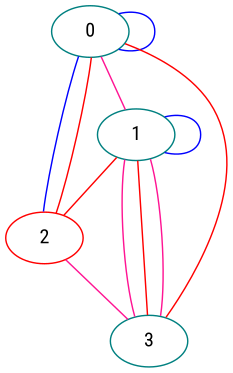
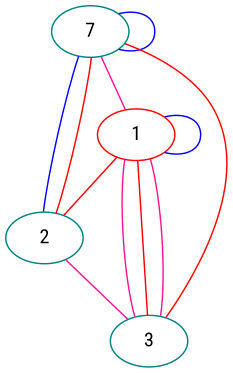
(90, 32) -> (90, 32)
(136, 135) -> (136, 135)
(44, 238) -> (44, 238)
